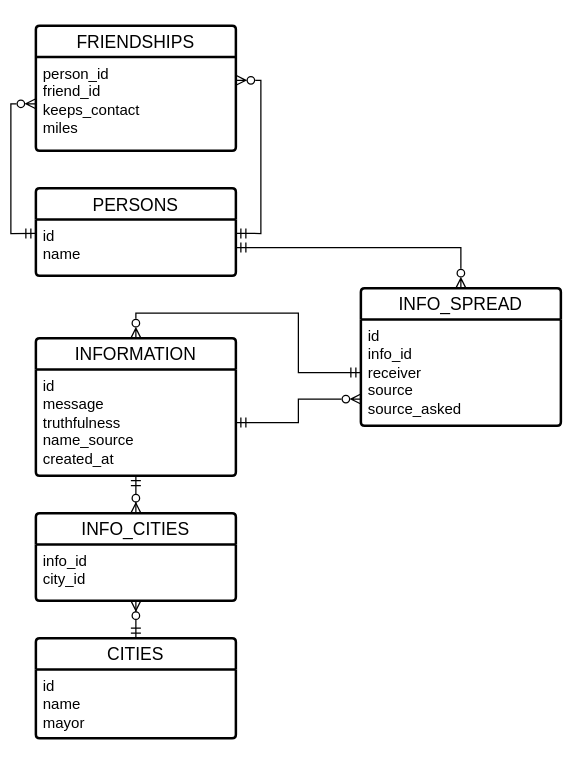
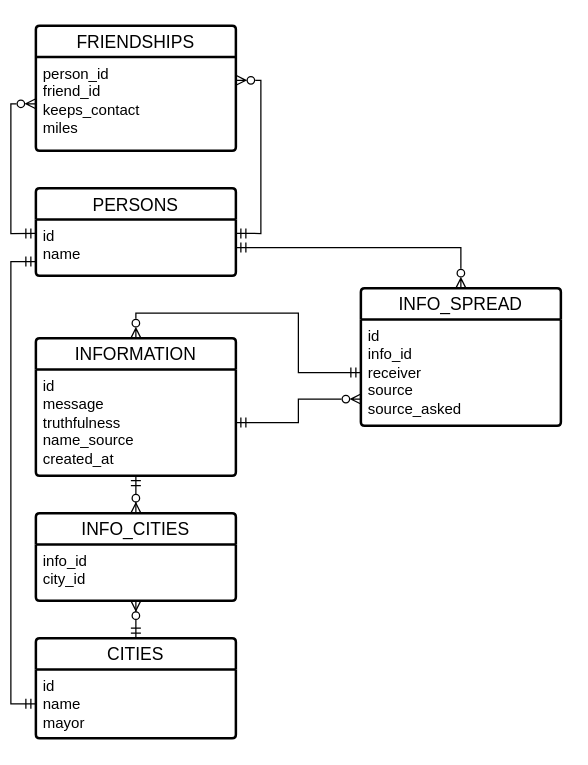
none -> (11, 483)
